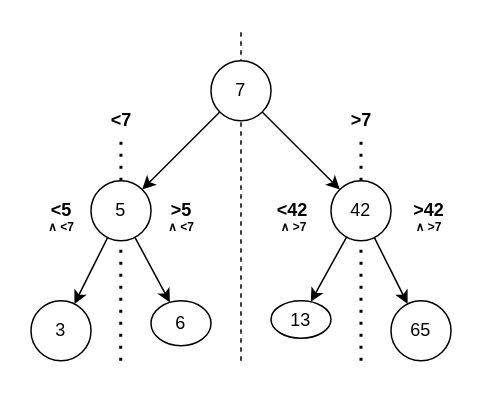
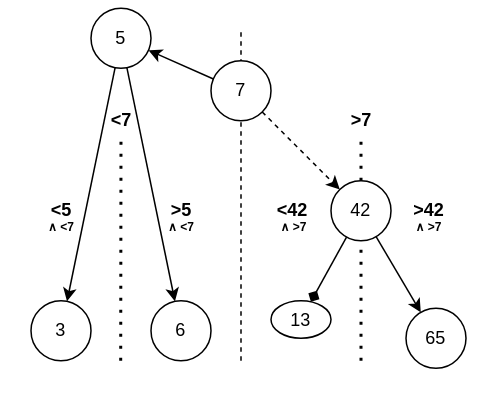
(297, 147) -> (297, 147)
(121, 211) -> (121, 38)
(316, 292) -> (317, 291)
(181, 323) -> (181, 331)
(421, 331) -> (436, 338)
